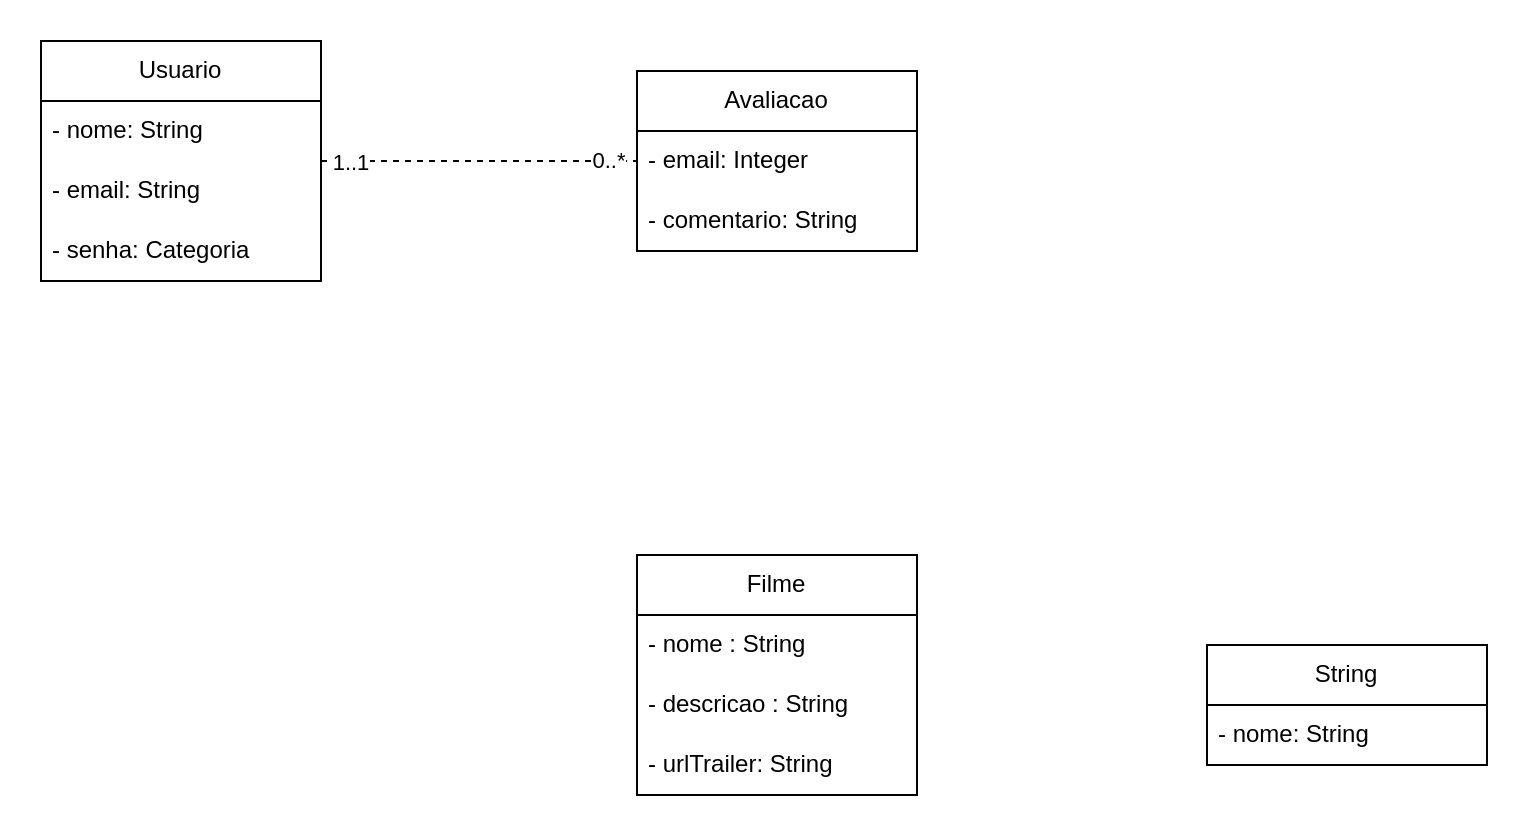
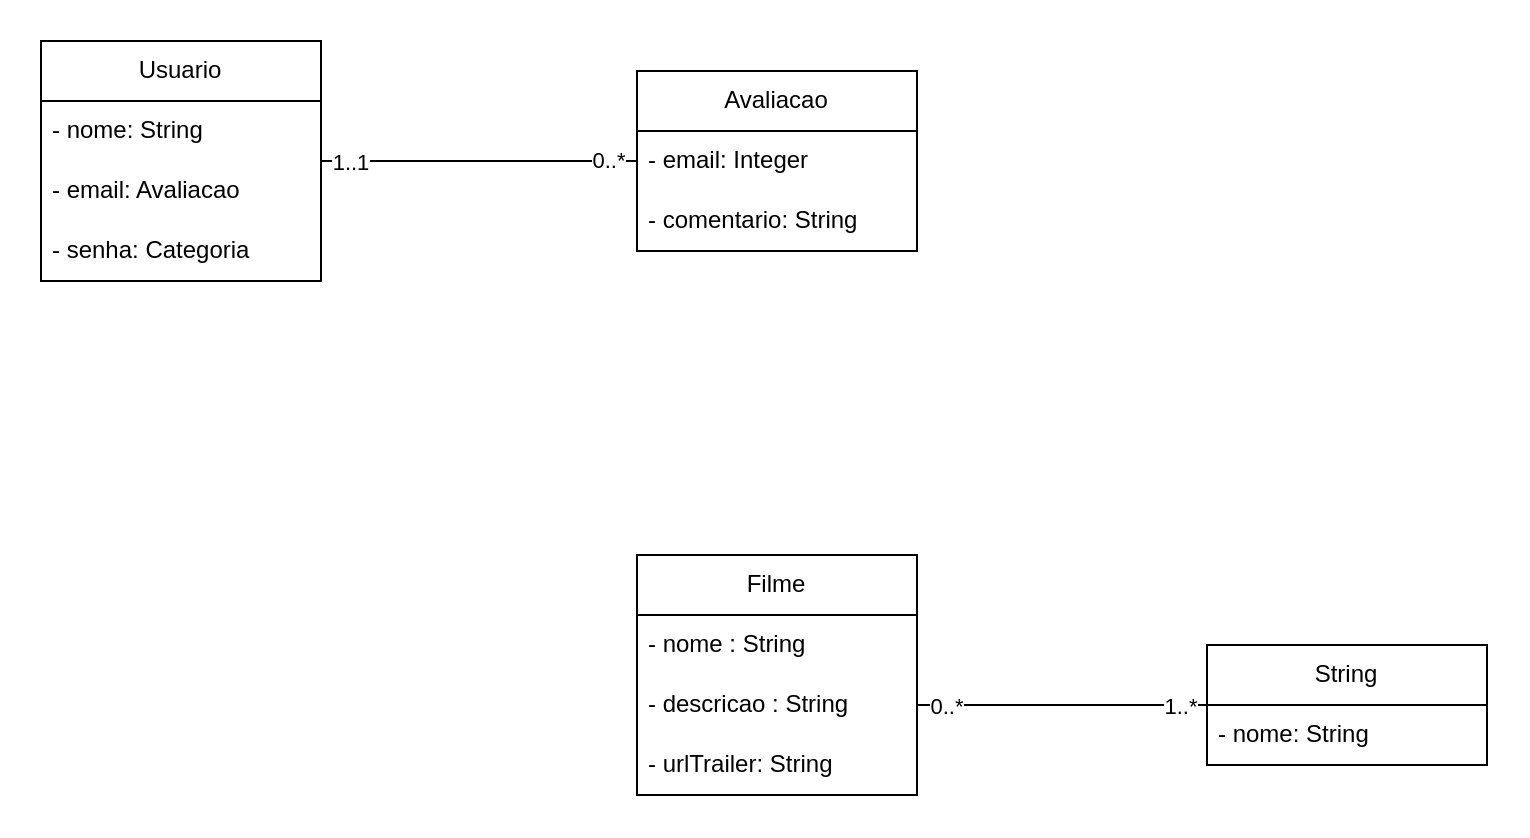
(483, 161) -> (483, 161)
(135, 191) -> (152, 191)
none -> (1064, 705)
